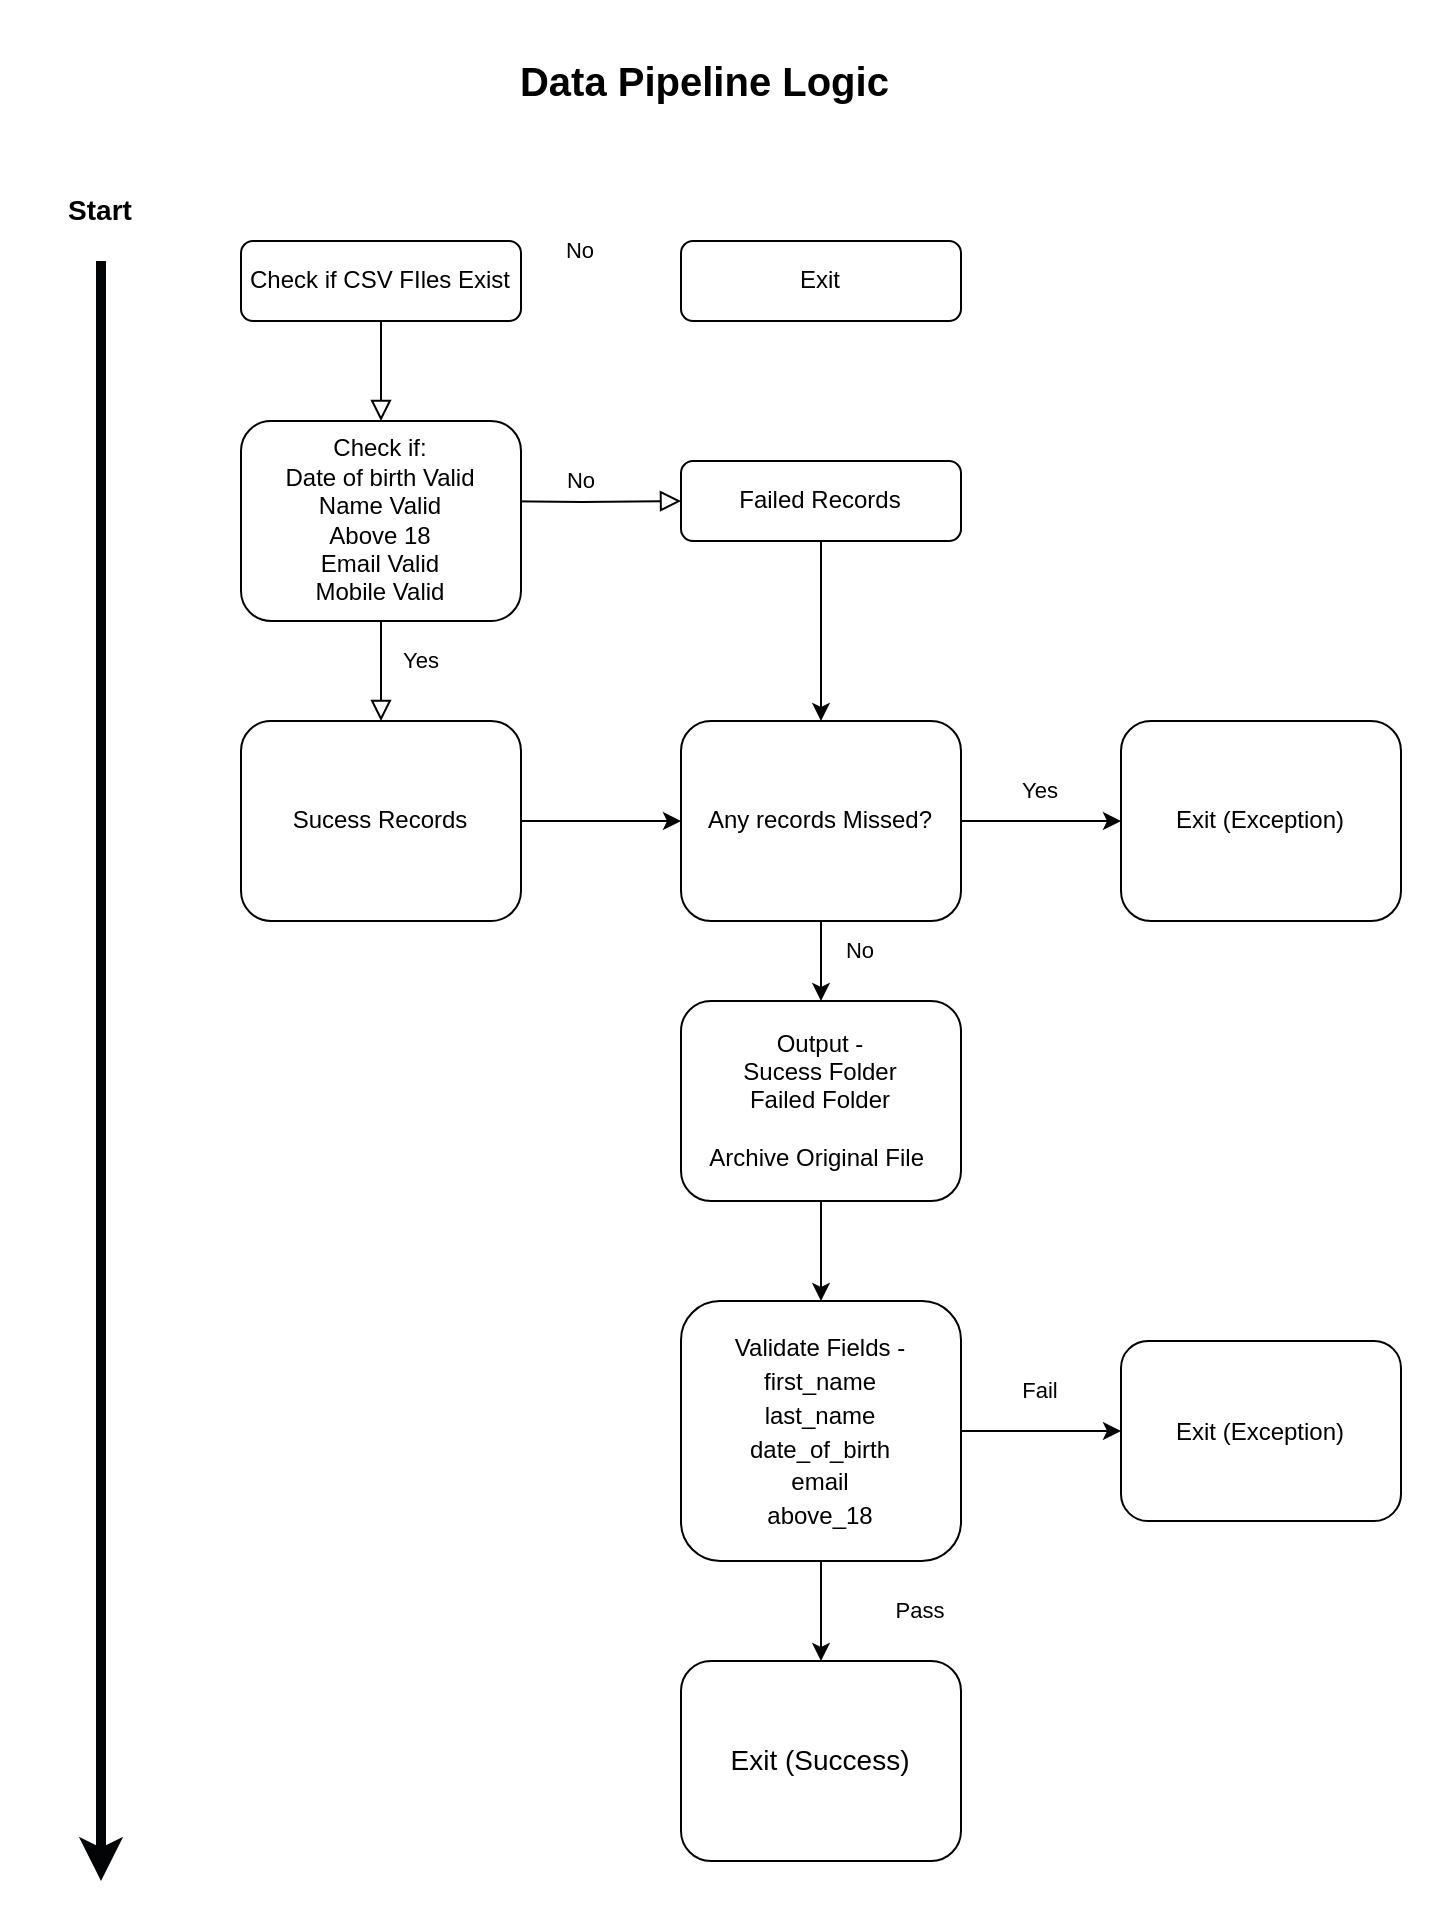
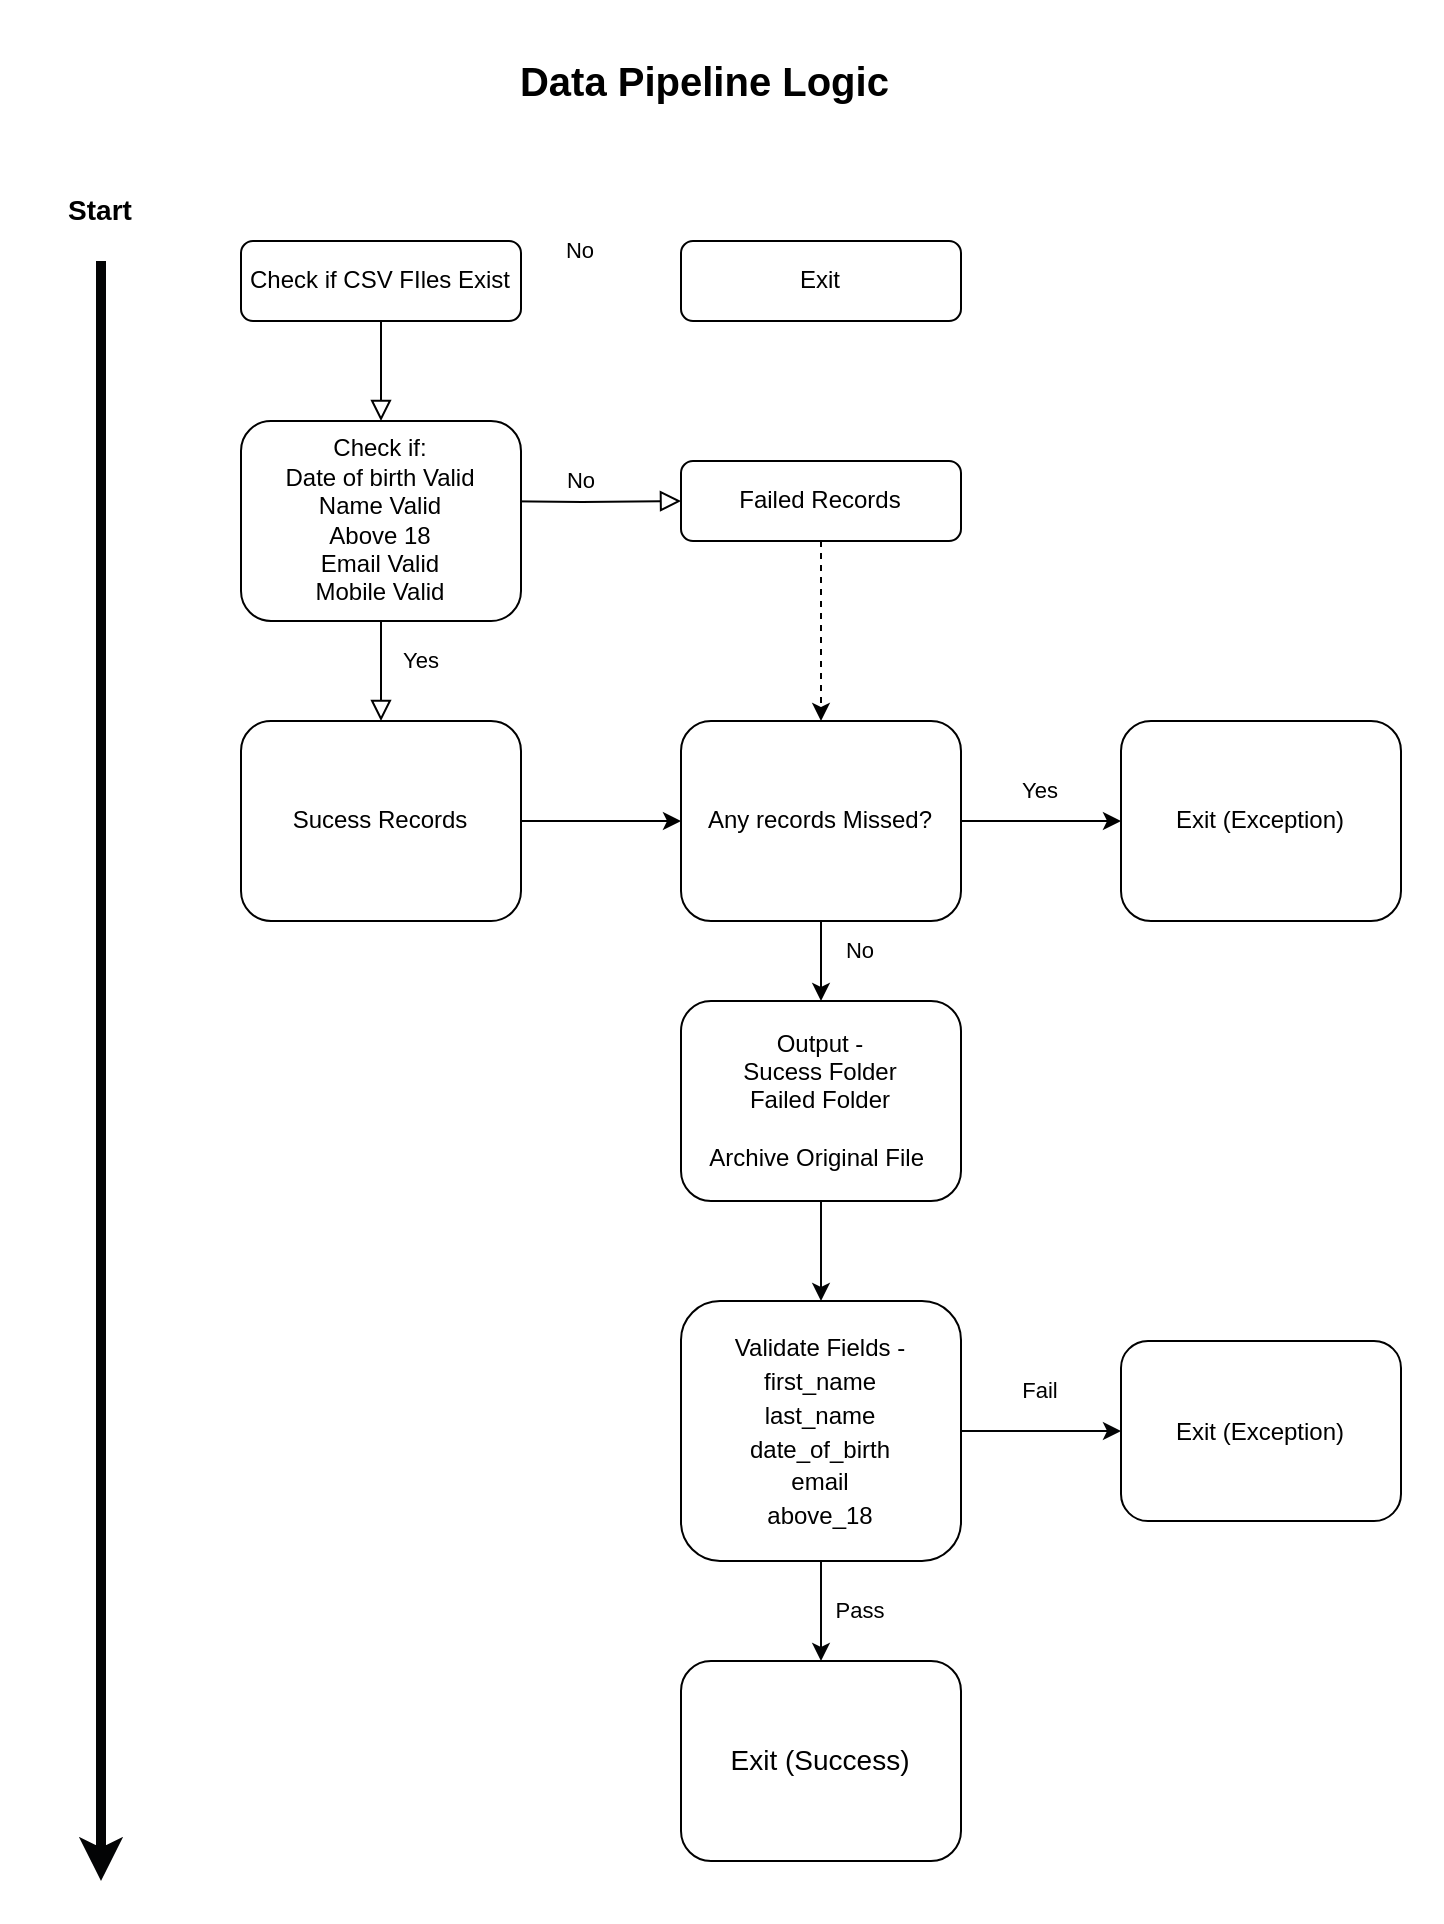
(821, 626) -> (821, 626)
(921, 1611) -> (861, 1611)
